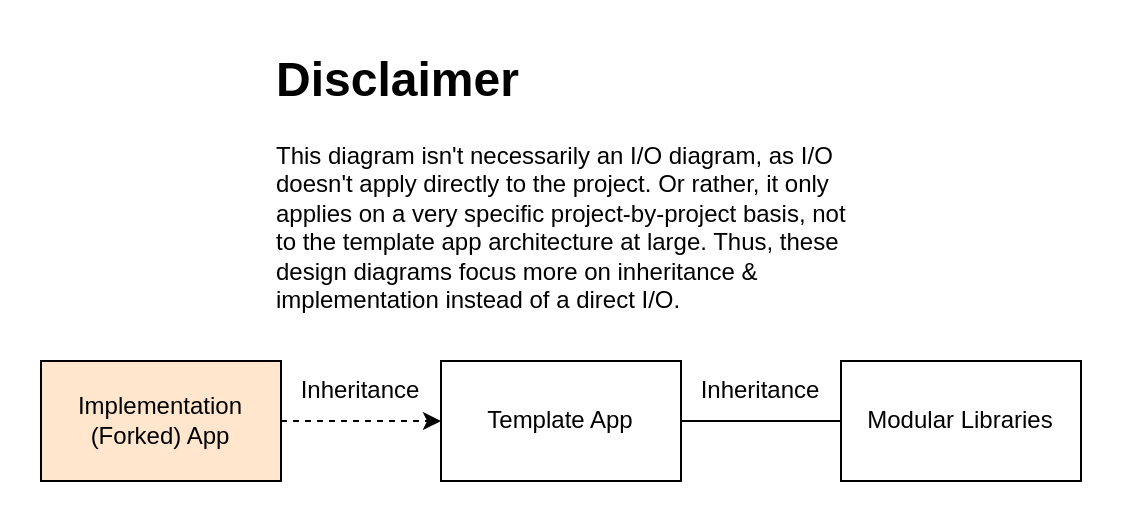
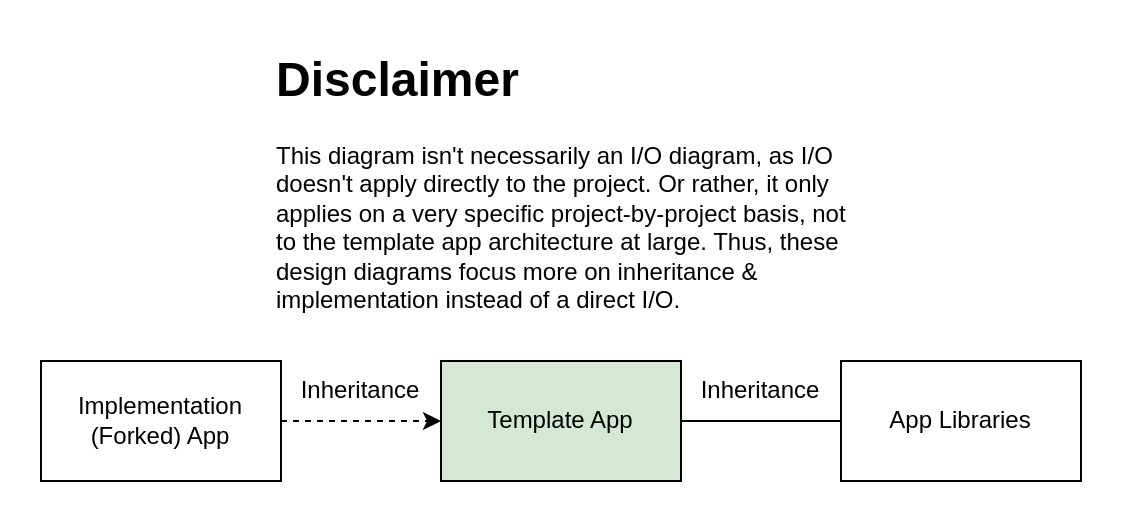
(161, 421) -> (161, 421)
(561, 421) -> (561, 421)
(961, 421) -> (961, 421)
